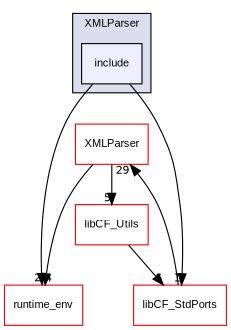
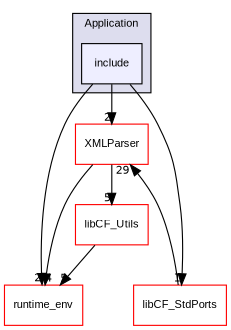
(112, 24) -> (112, 24)
none -> (112, 100)
(142, 261) -> (81, 261)
